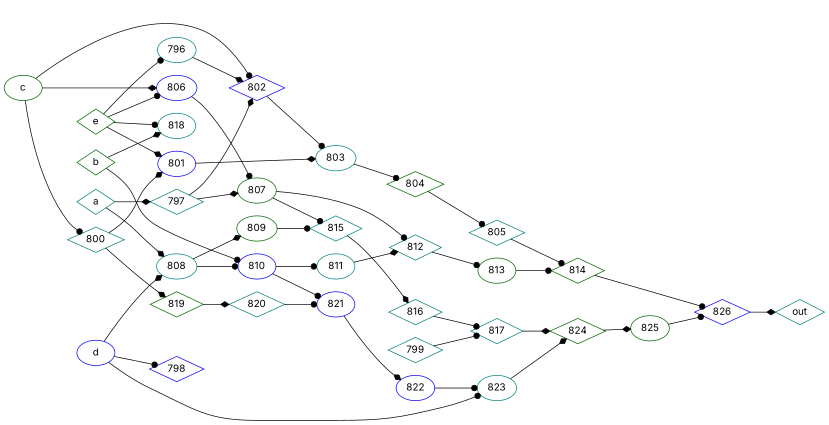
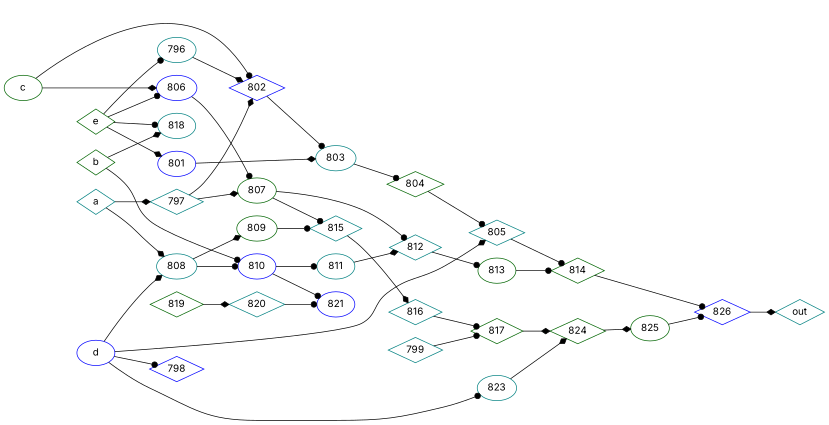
(96, 240) -> none
(497, 331) -> (497, 331)
none -> (310, 334)
(415, 388) -> none
